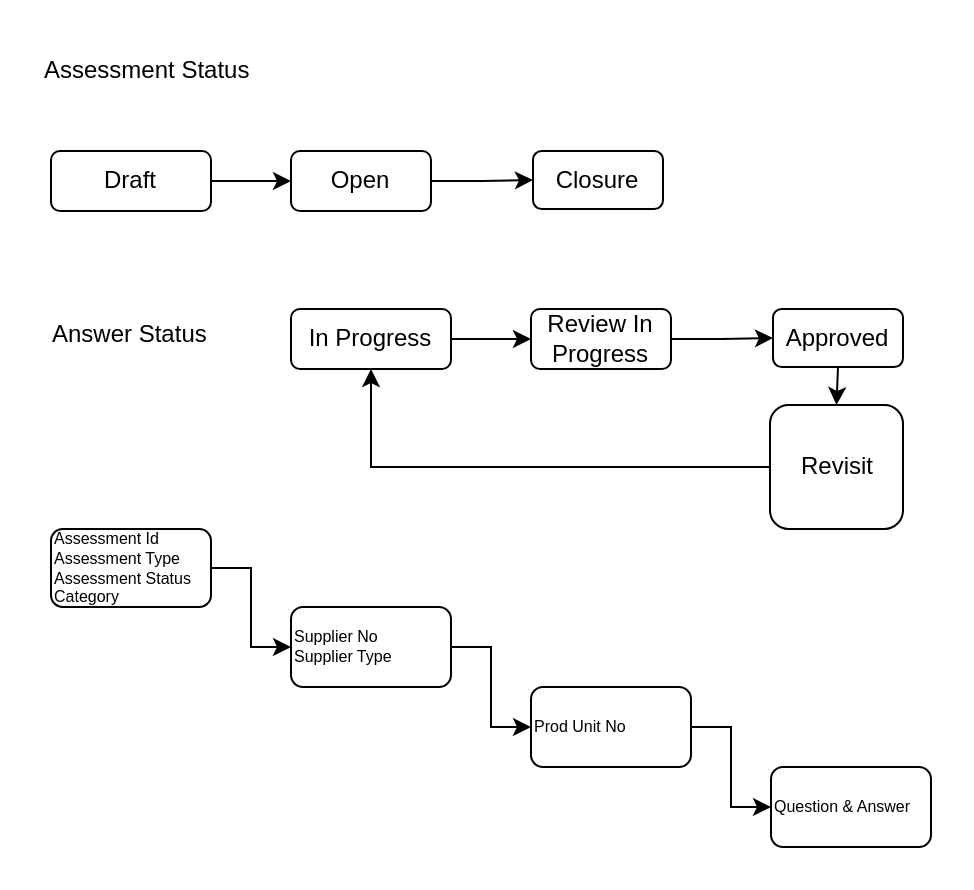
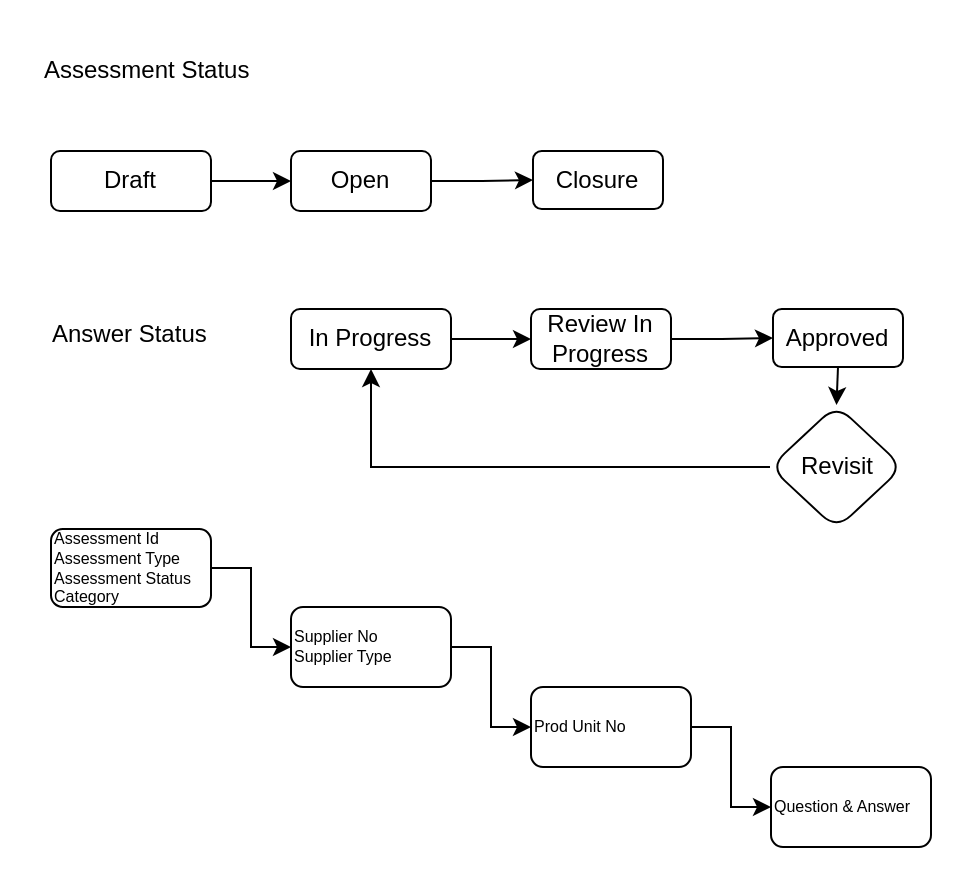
(837, 467) -> (837, 467)
